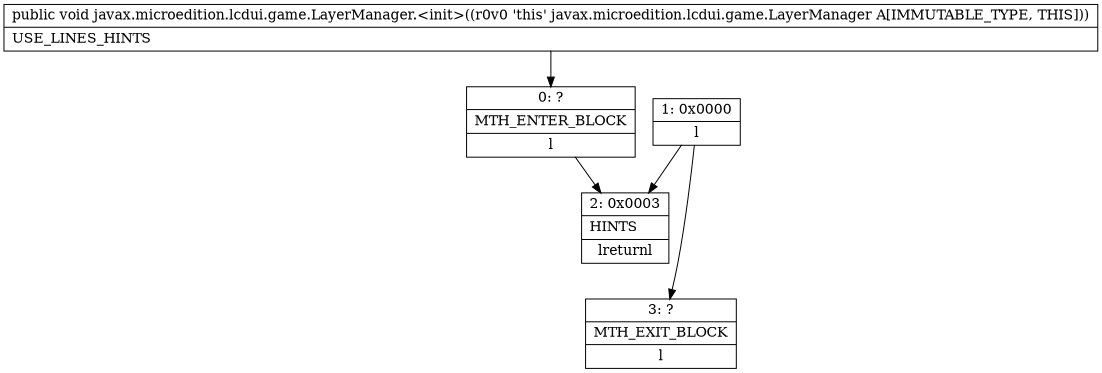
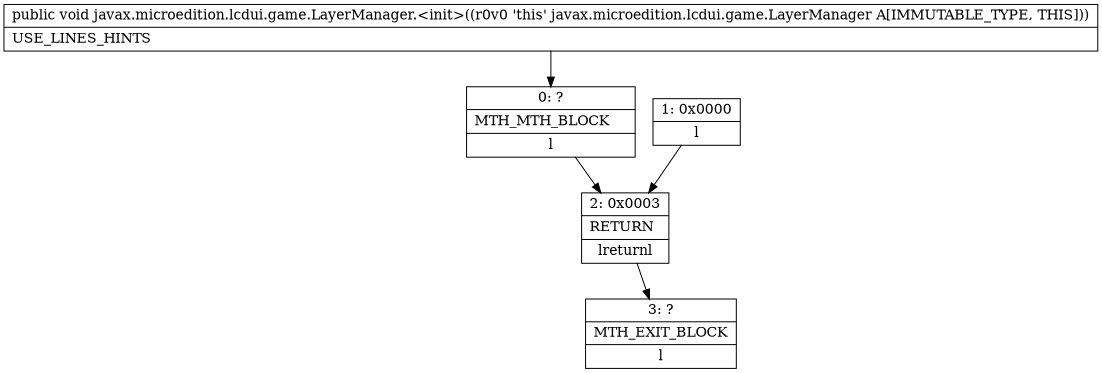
(551, 121) -> (542, 121)
(685, 218) -> (642, 276)
(614, 227) -> (622, 227)
